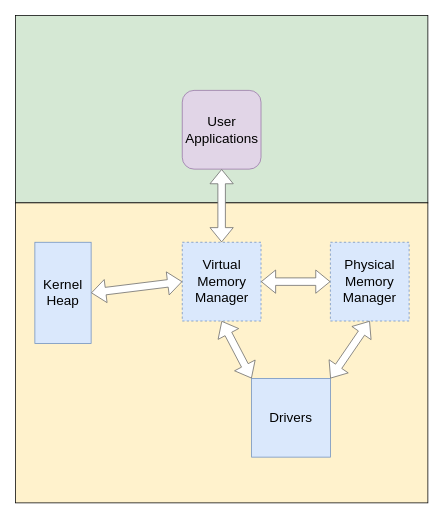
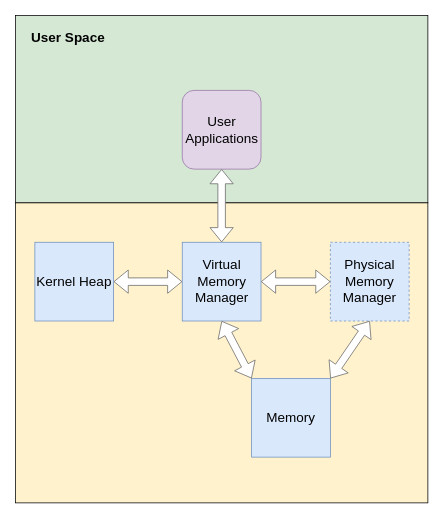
none -> (68, 38)
(222, 282) -> (222, 282)
(63, 293) -> (74, 282)
(291, 418) -> (291, 418)
